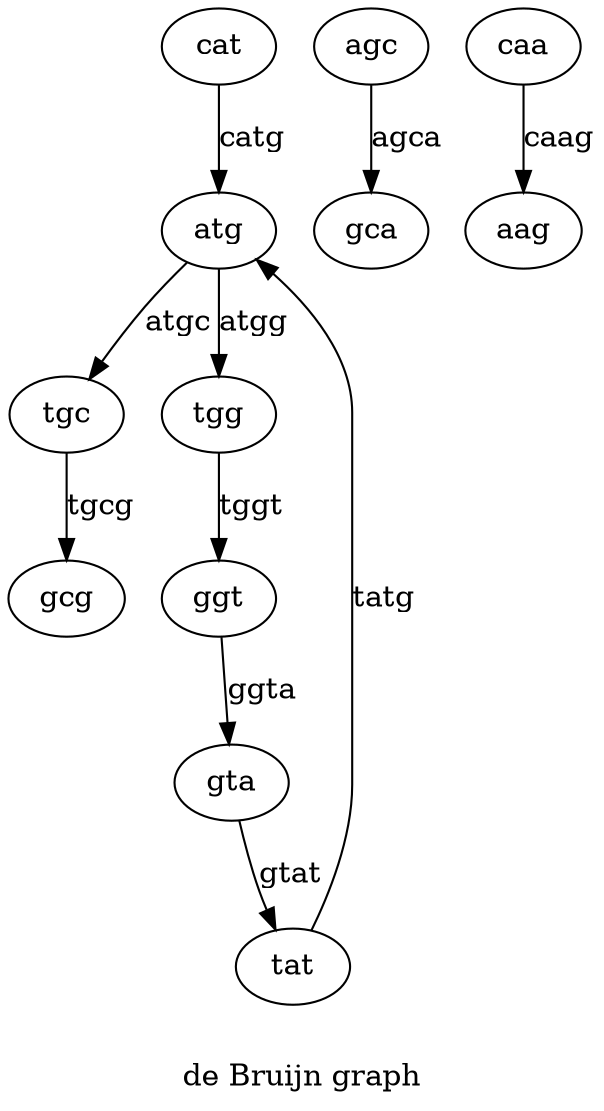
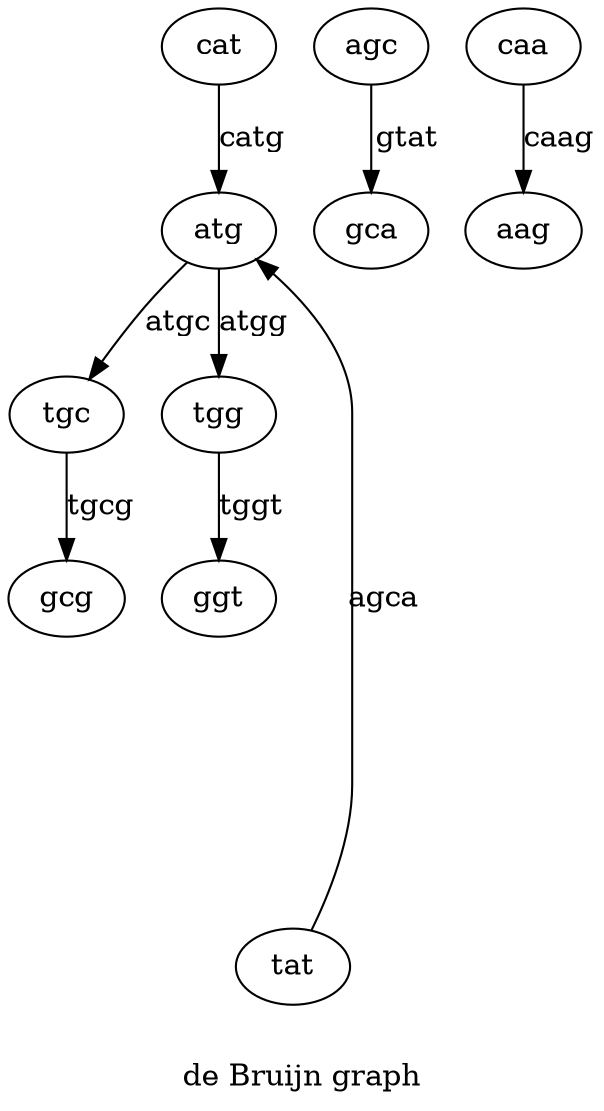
(407, 139) -> (407, 139)
(384, 599) -> (384, 599)
(232, 783) -> none
